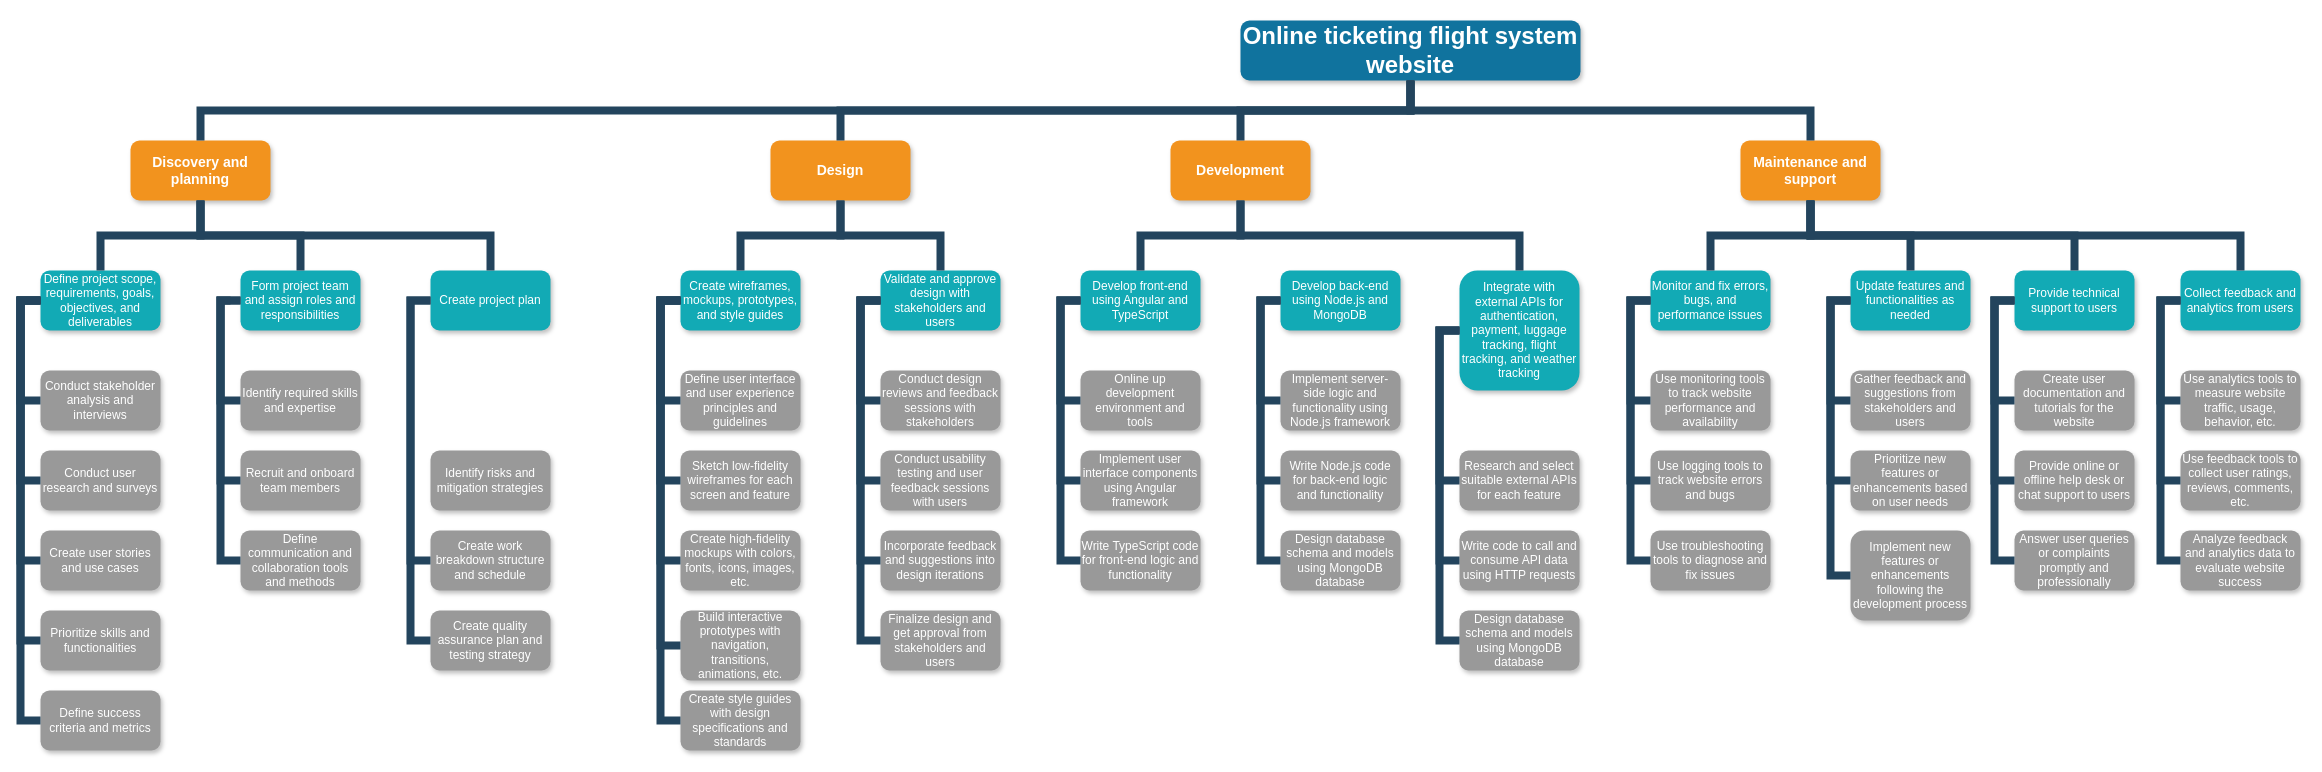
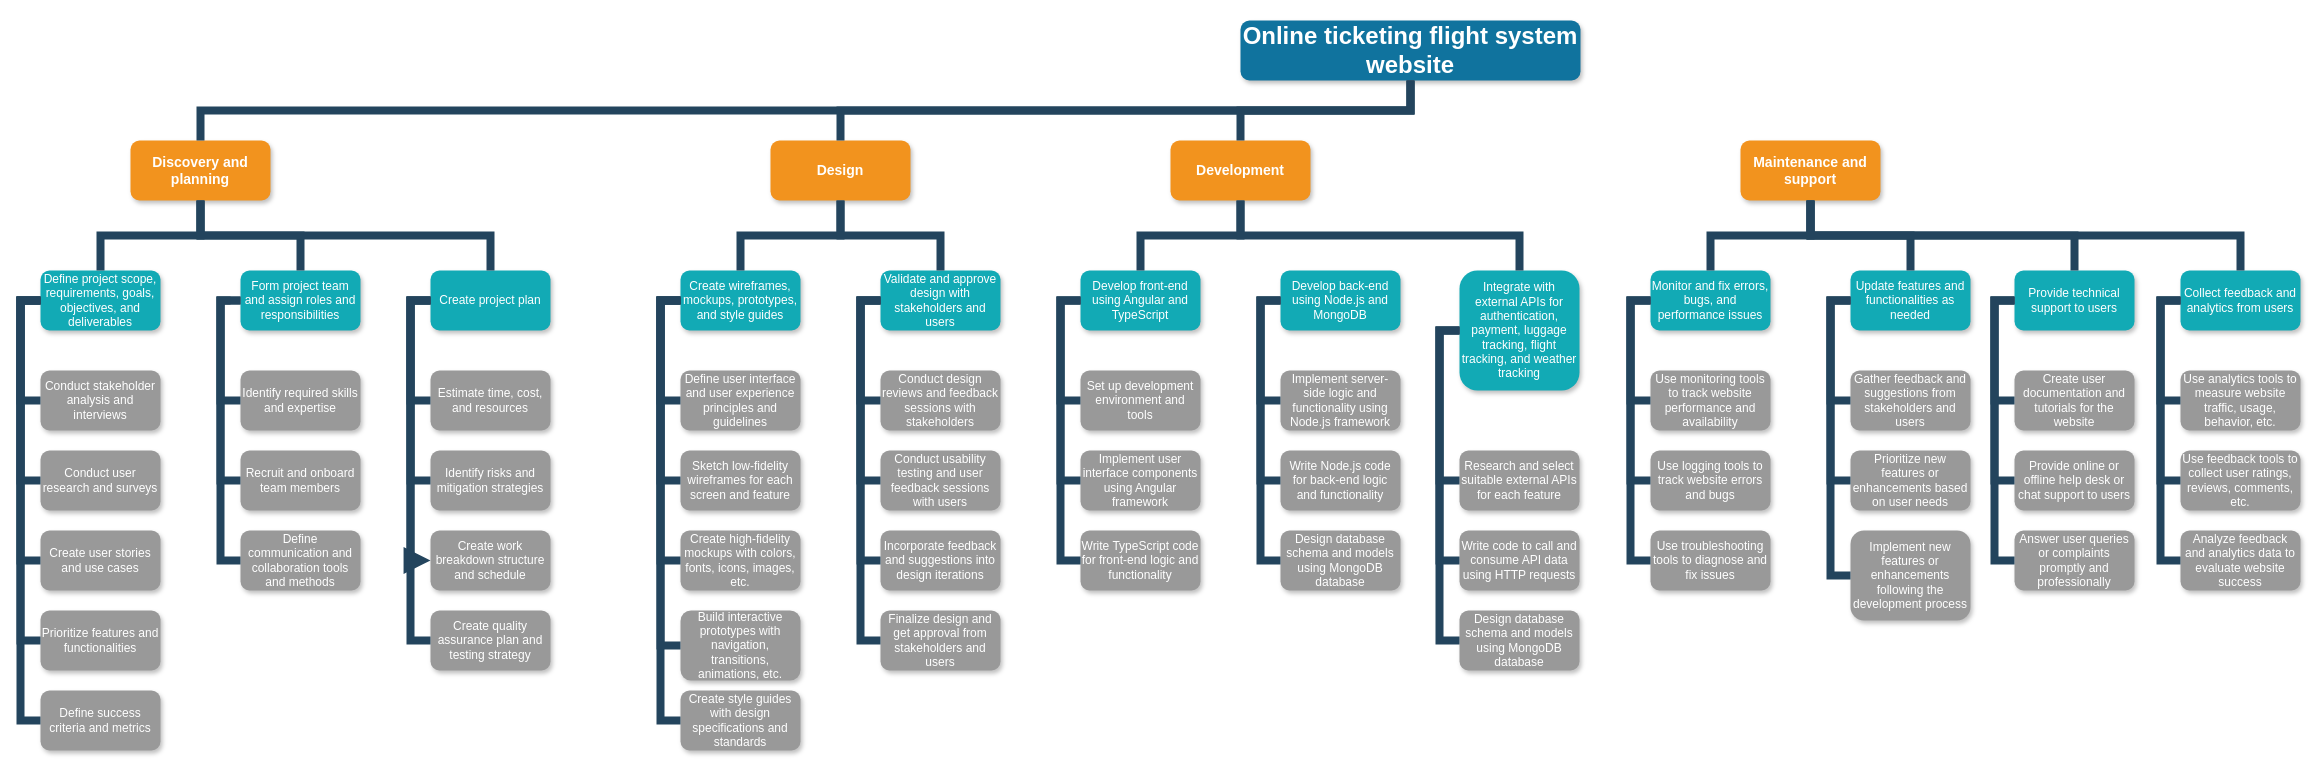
(1627, 111) -> none
none -> (422, 401)
none -> (491, 401)
(1141, 401) -> (1141, 401)
none -> (422, 481)
(427, 561) -> (408, 561)
(101, 641) -> (101, 641)
